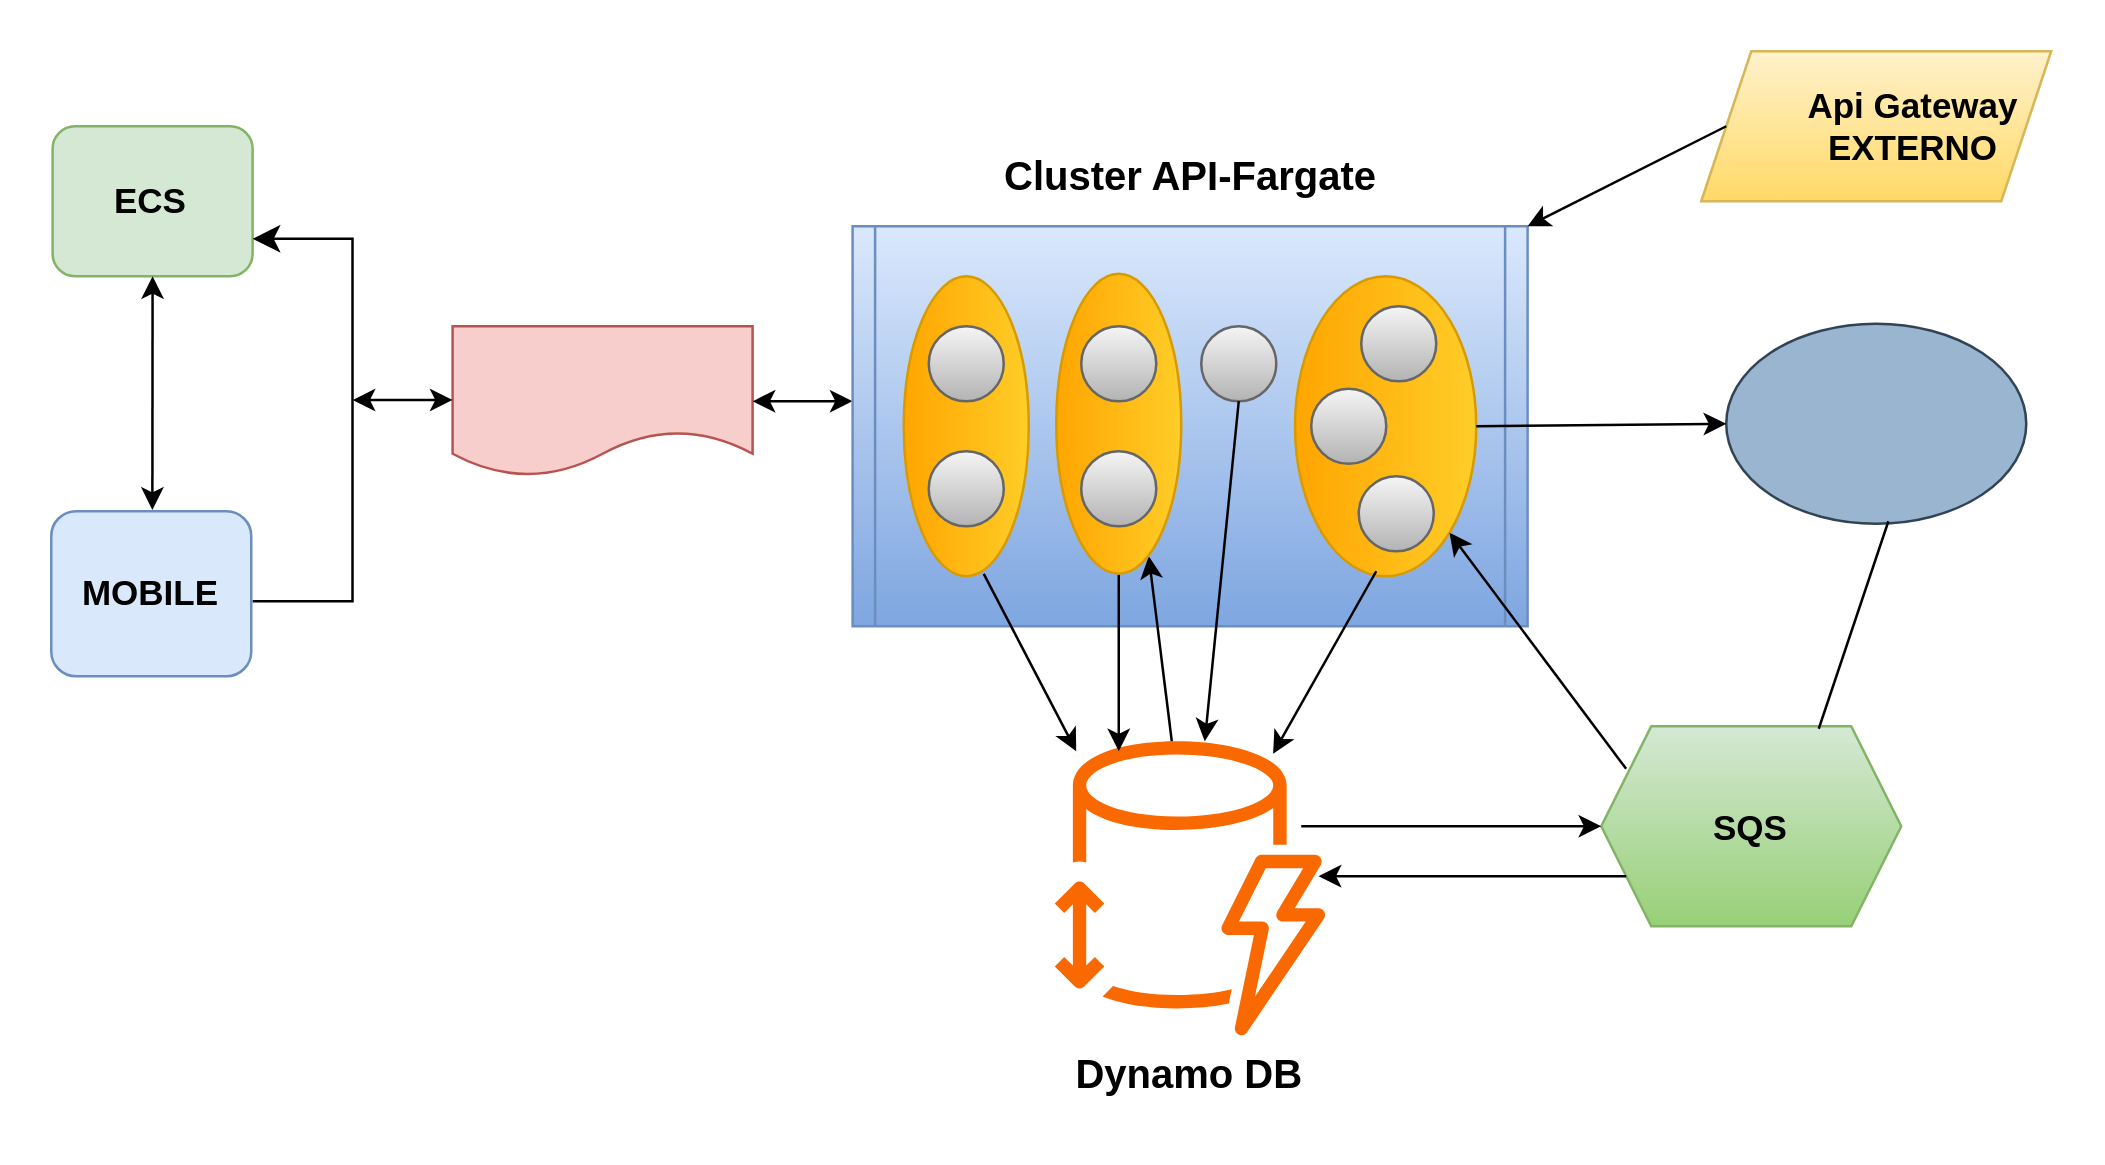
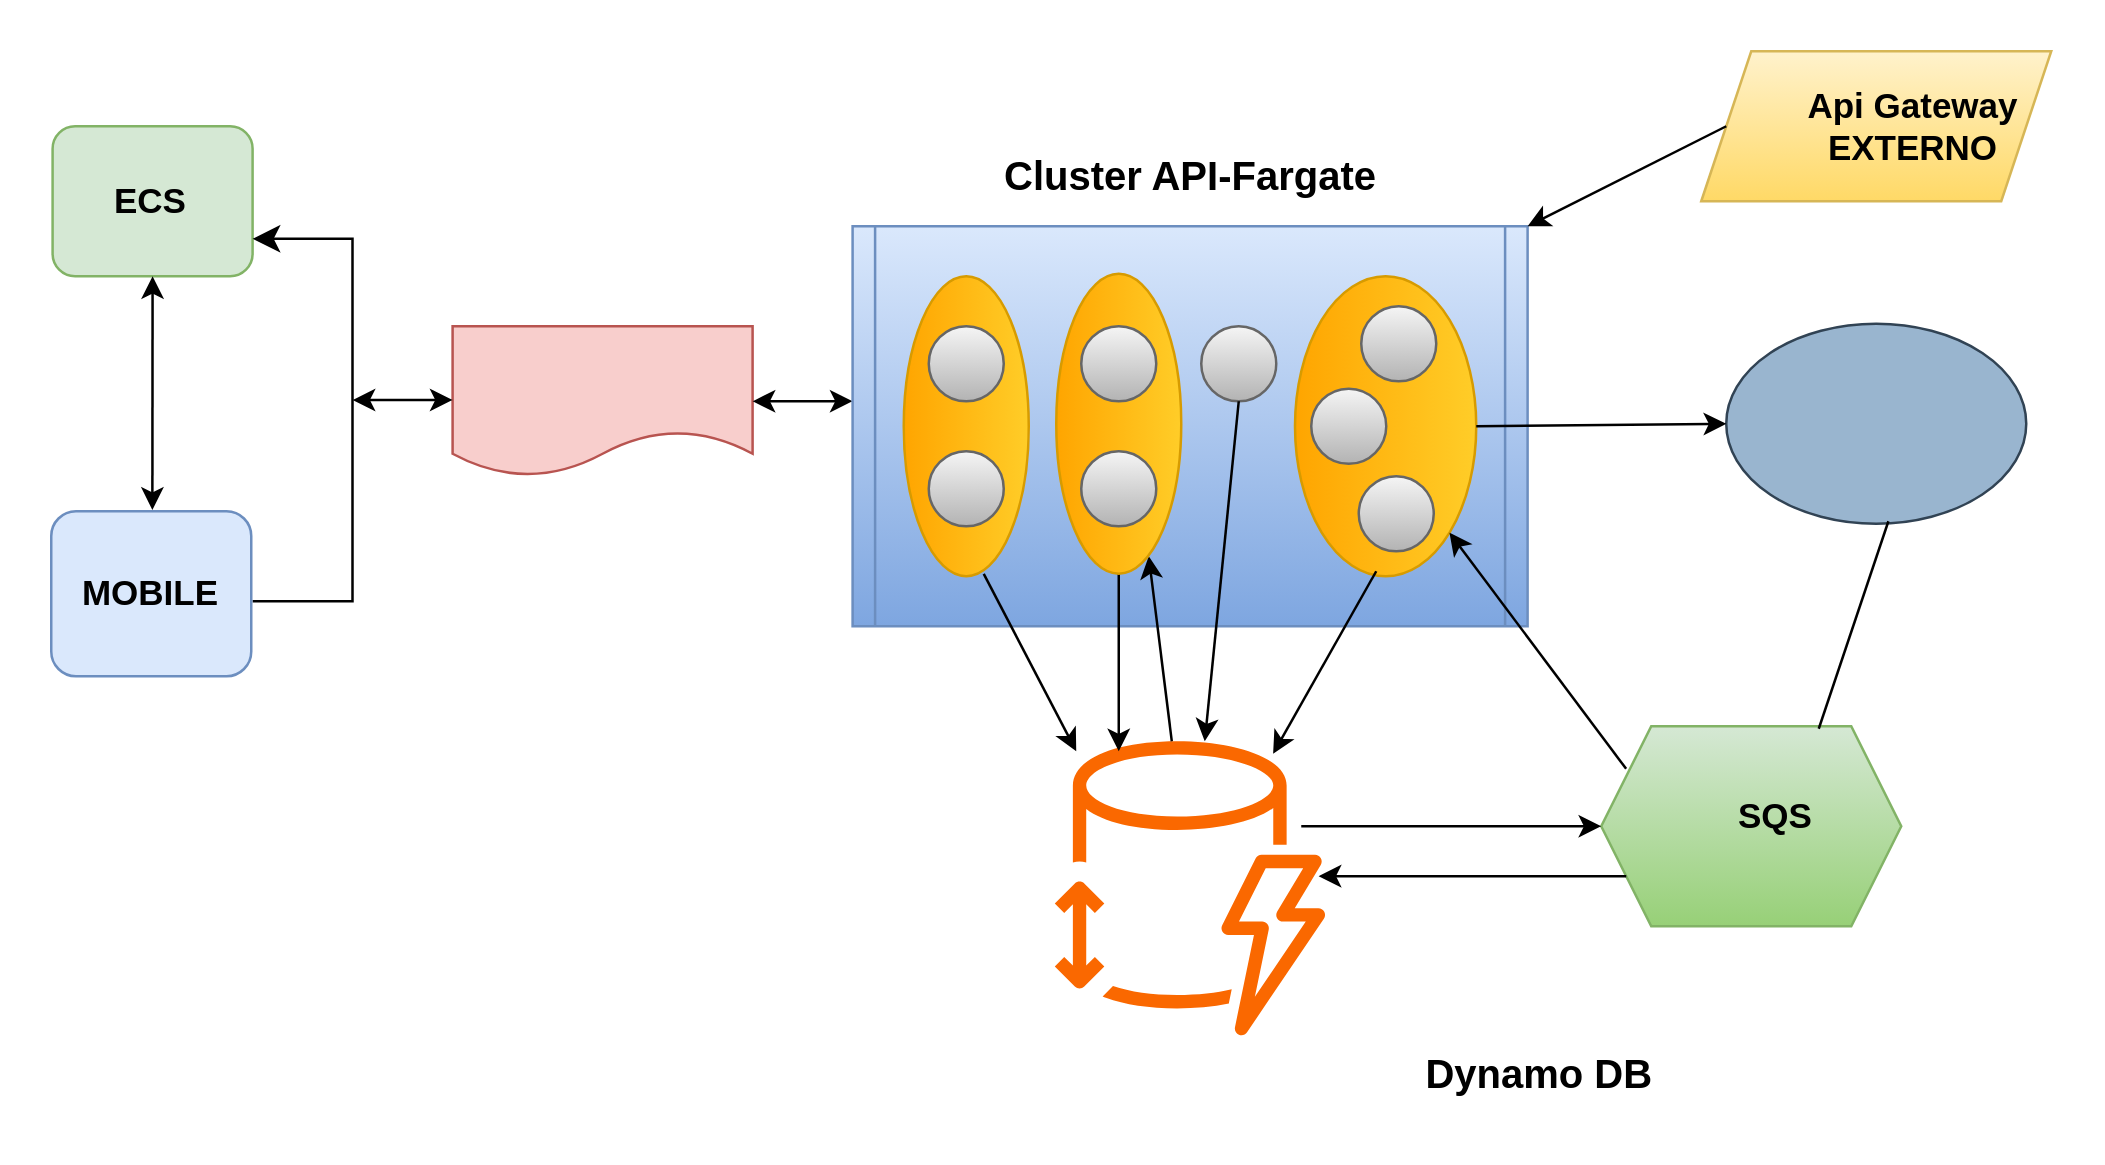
(1751, 829) -> (1776, 816)
(1190, 1073) -> (1540, 1073)
